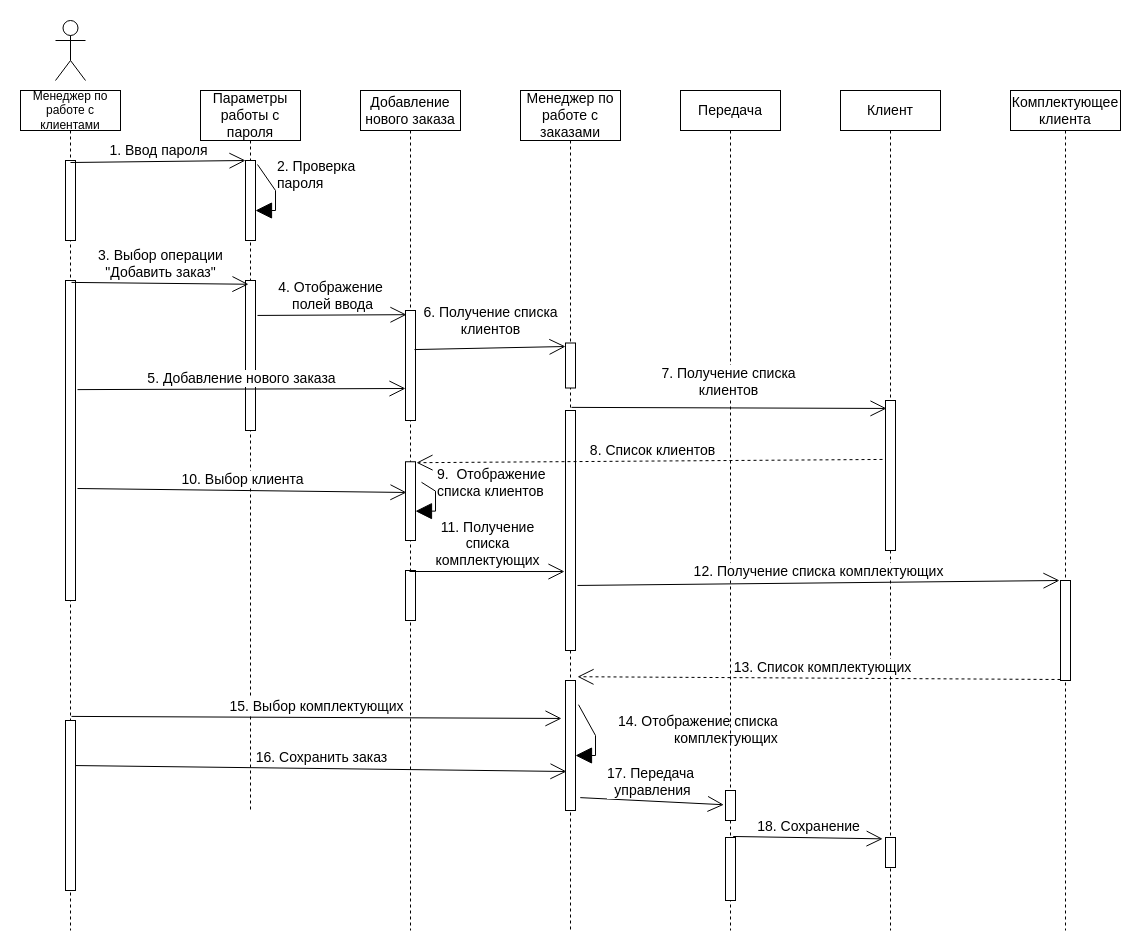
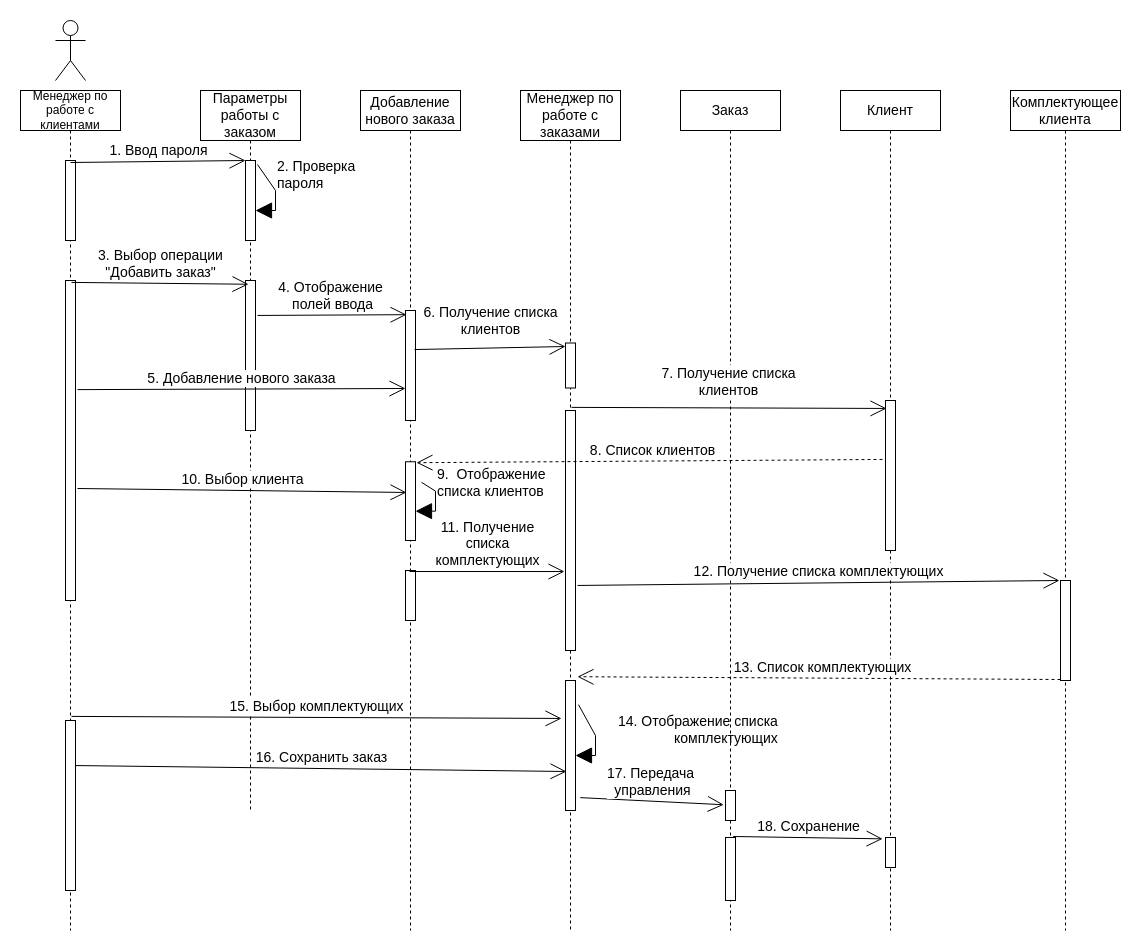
(731, 111) -> (731, 111)
(251, 116) -> (251, 116)
